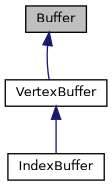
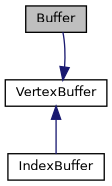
(47, 63) -> (65, 50)
